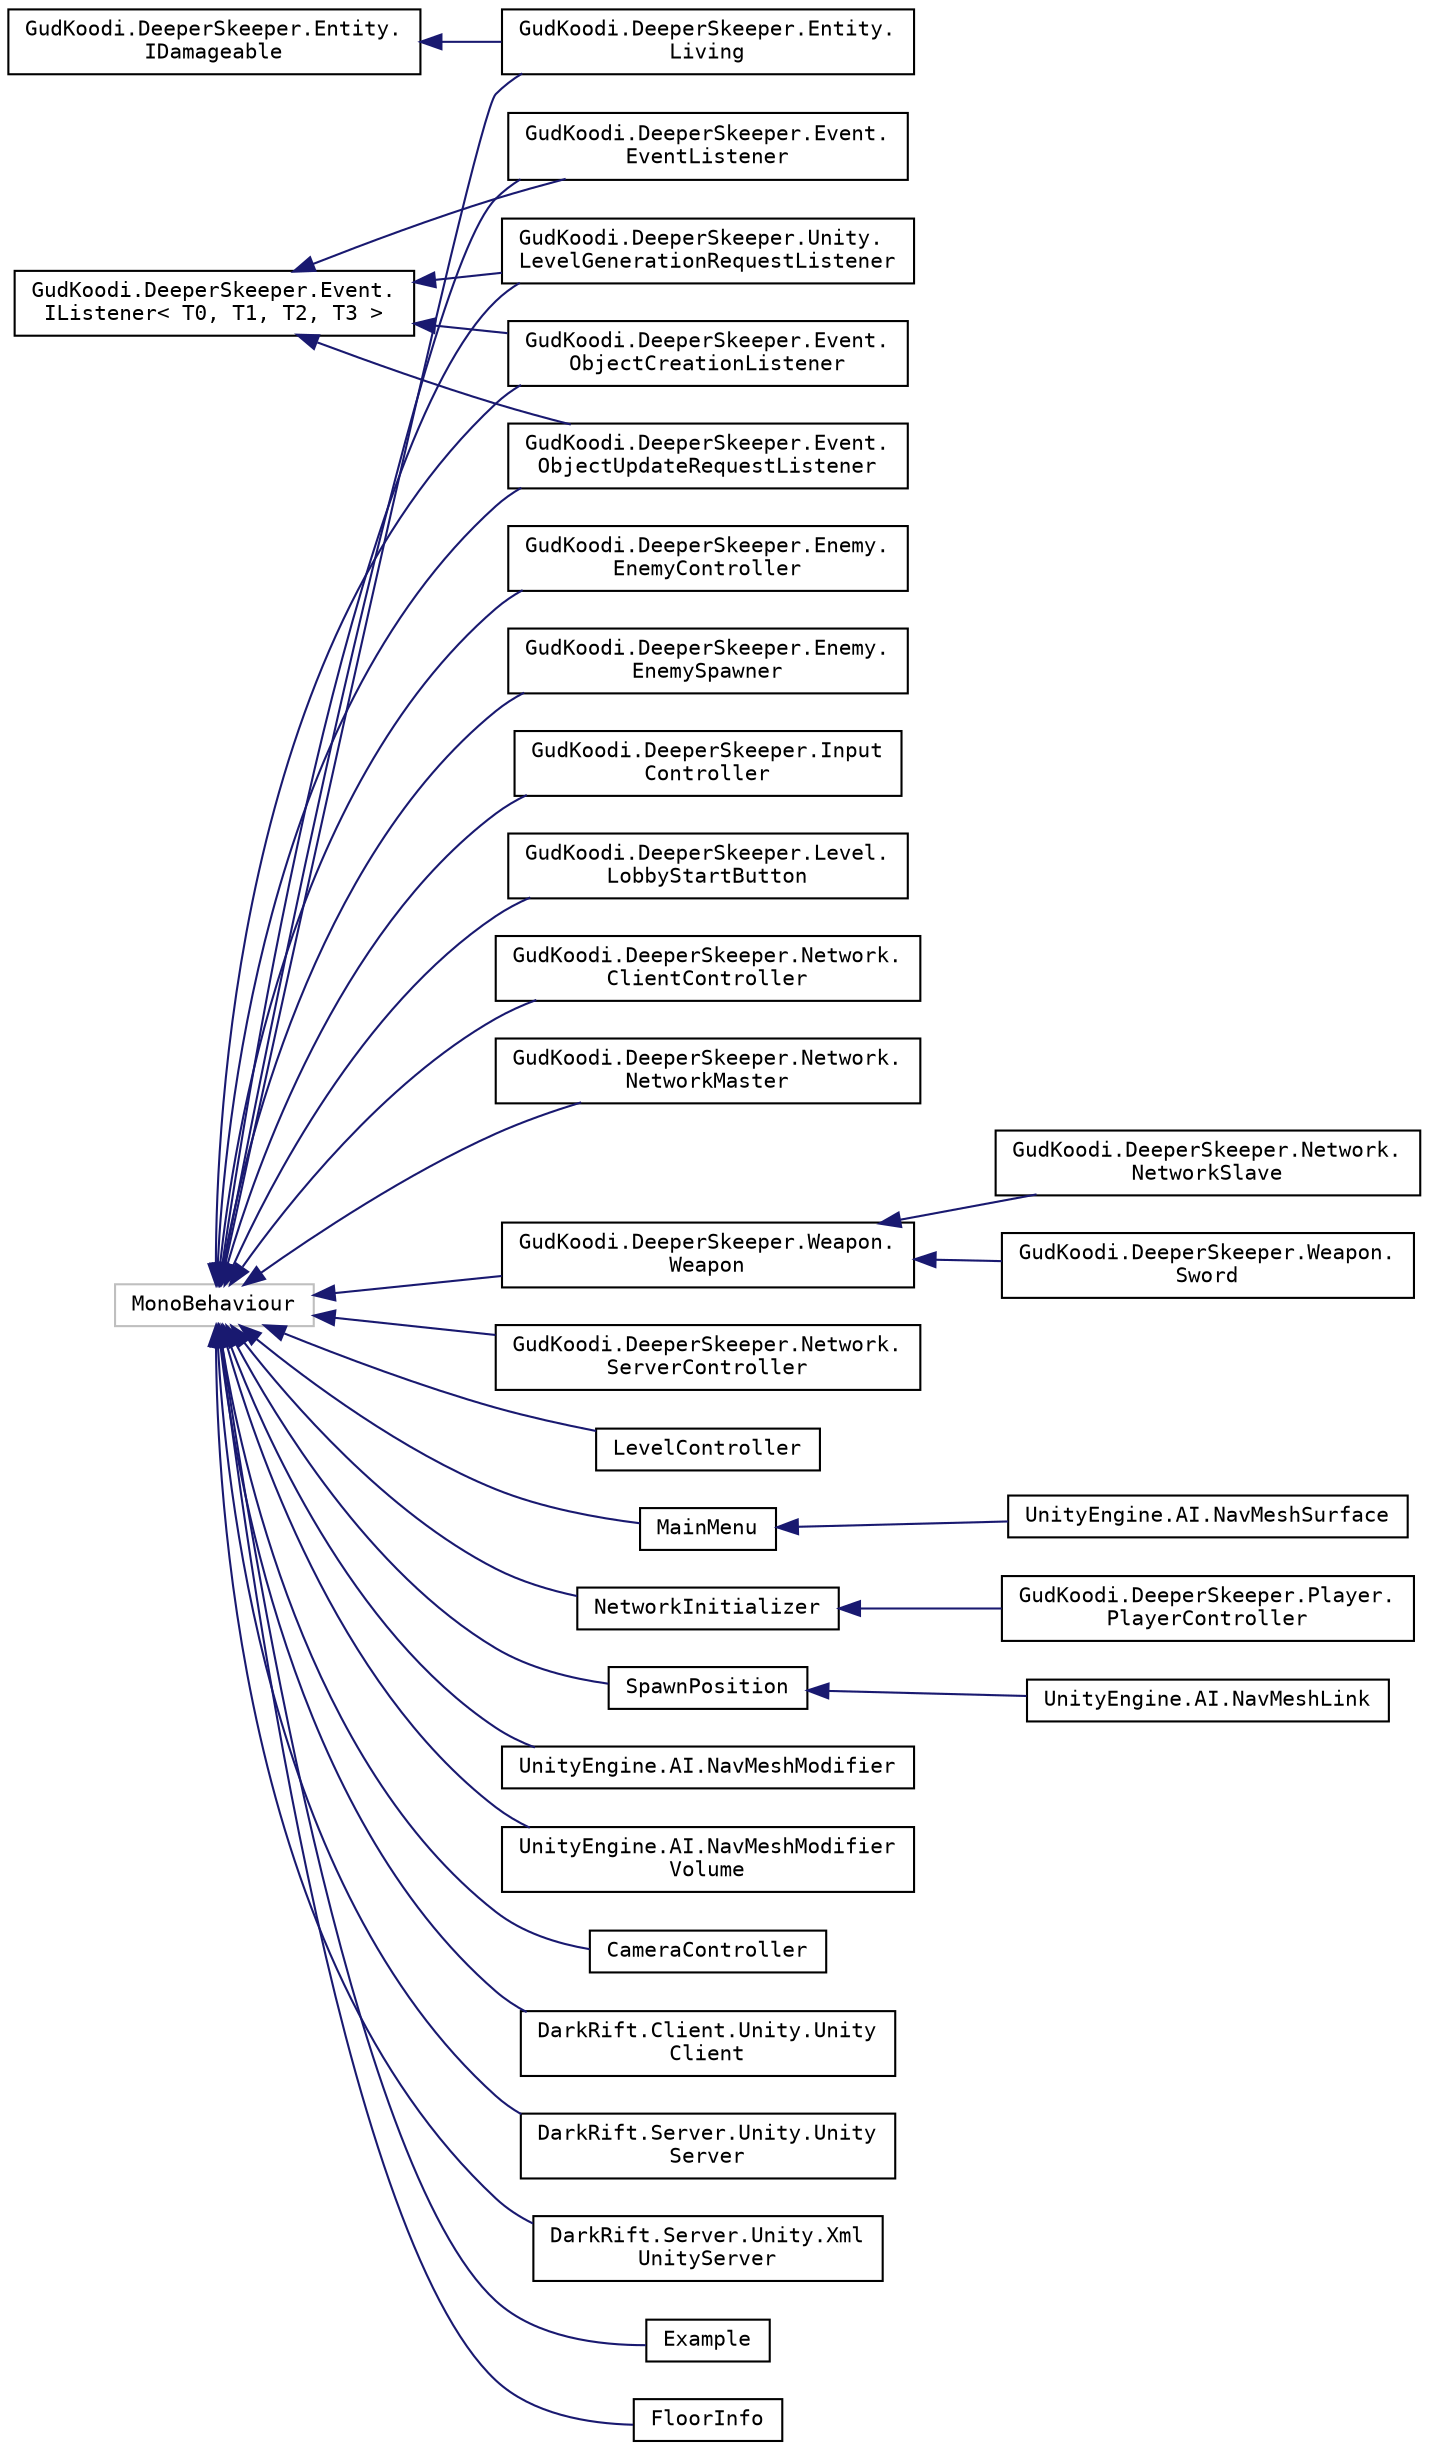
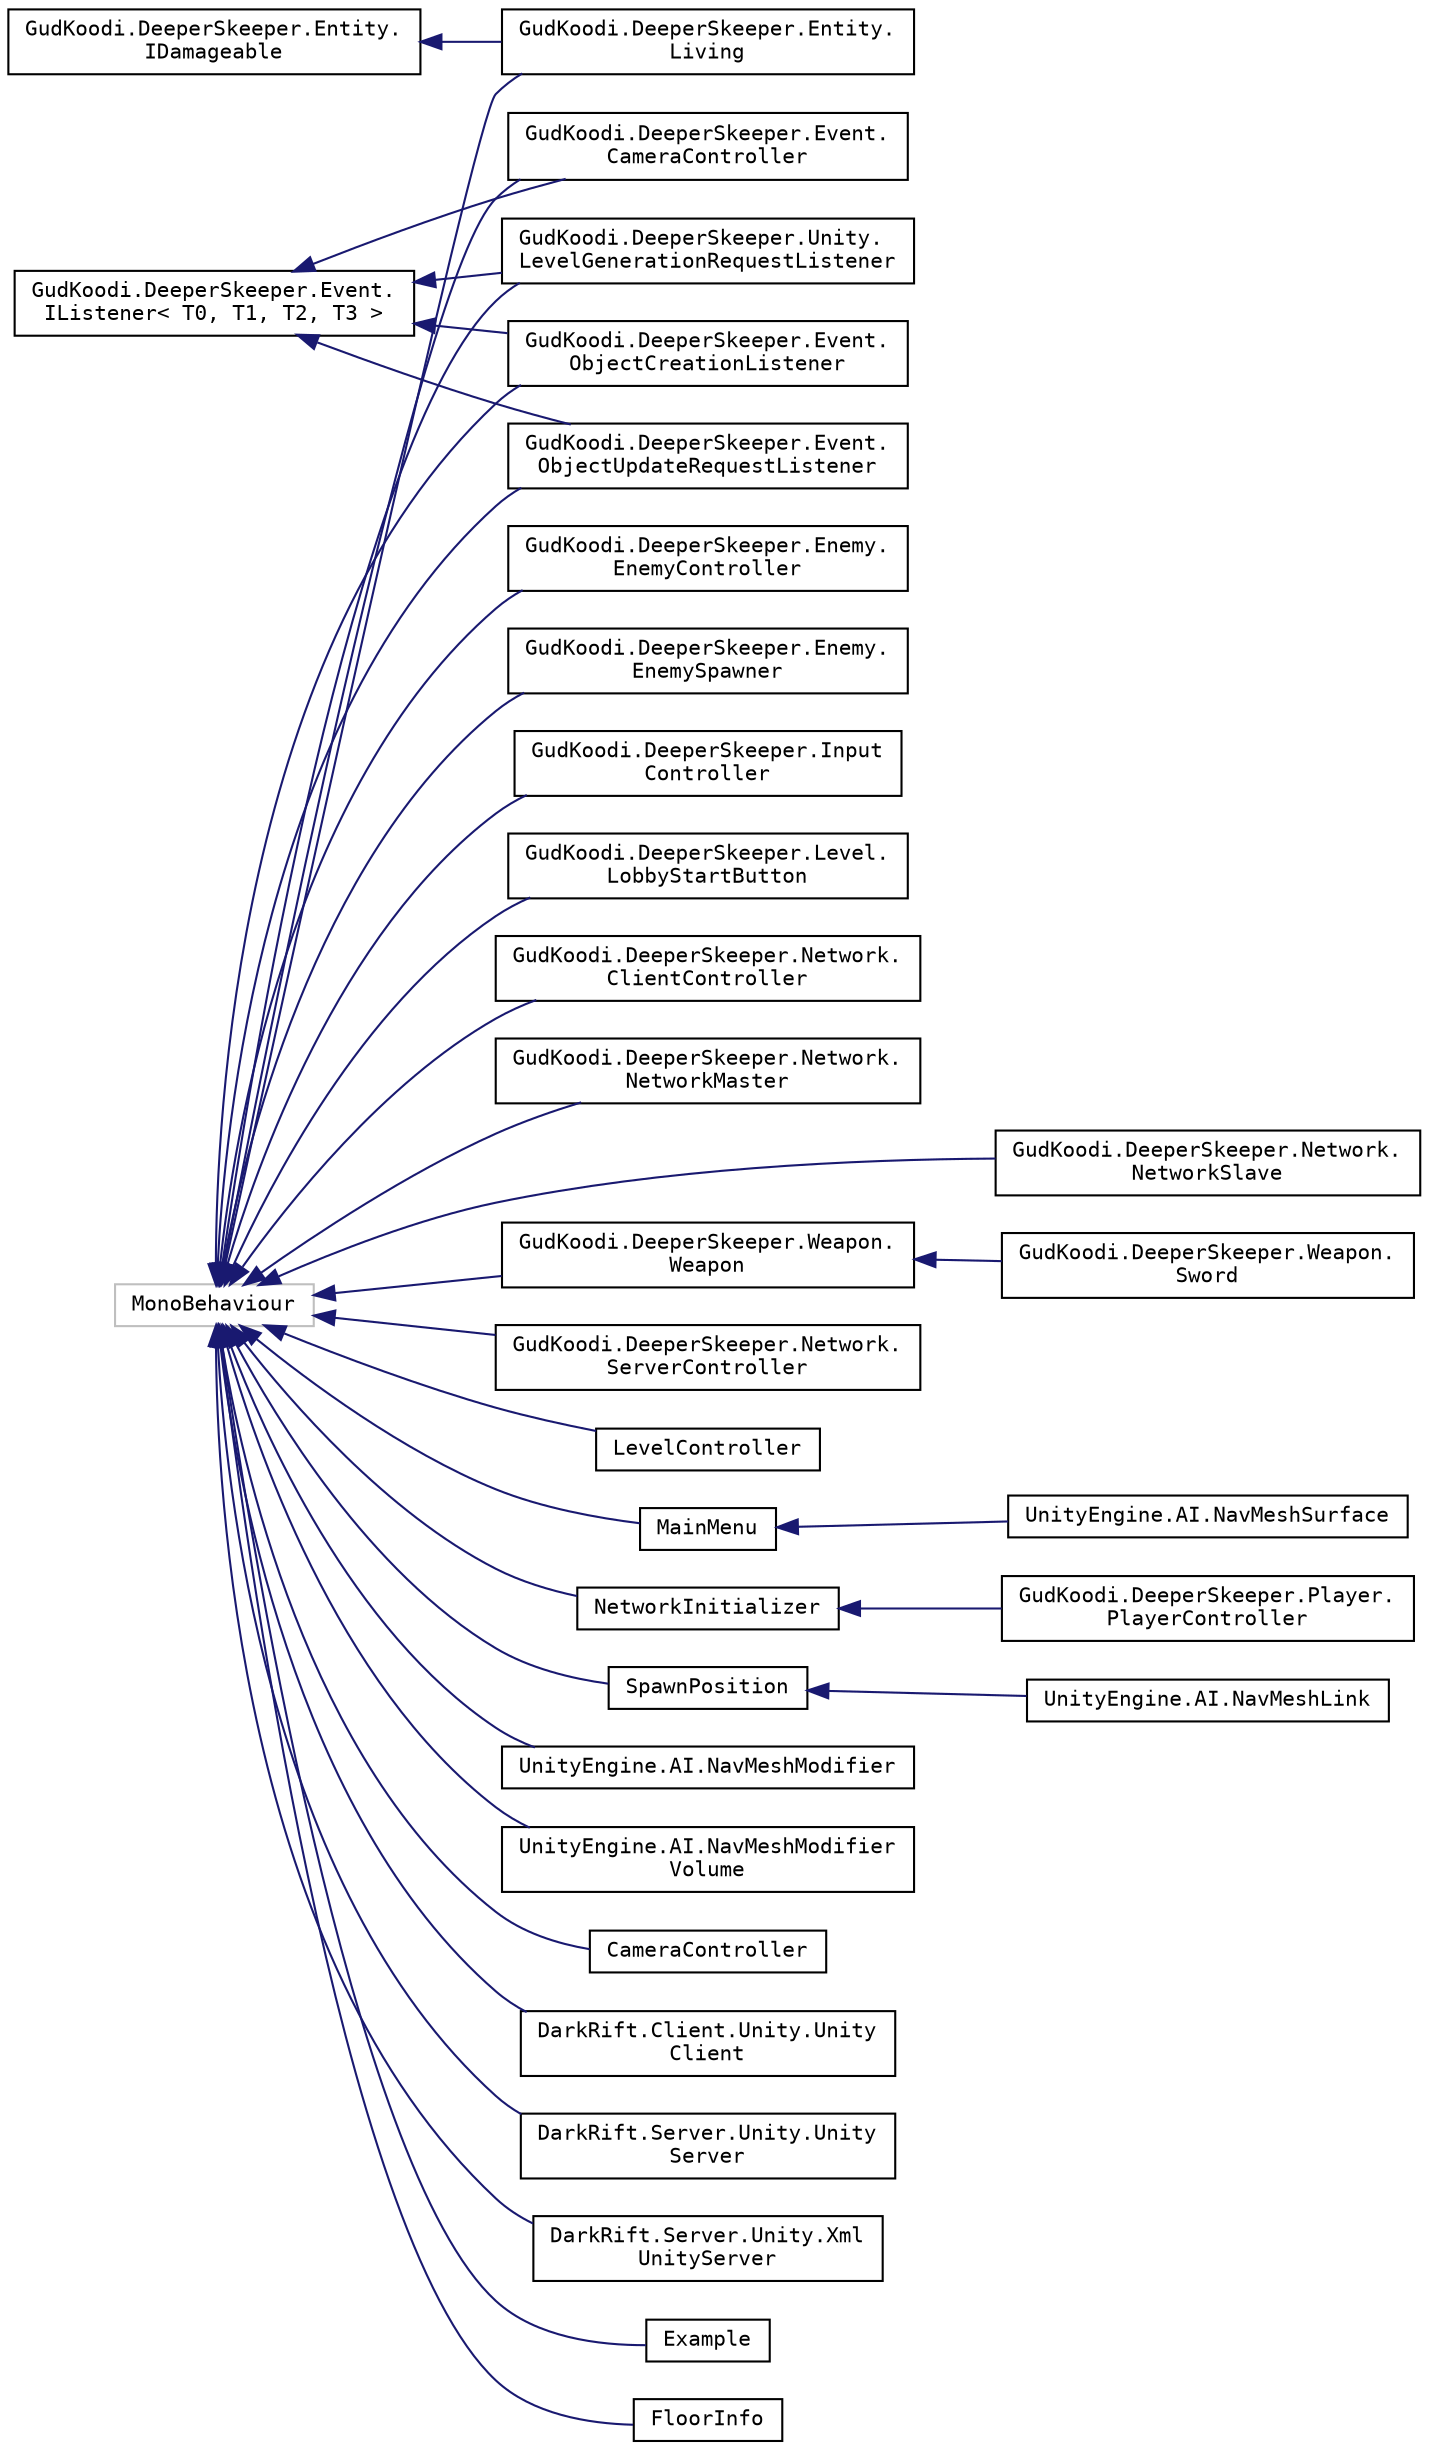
(708, 146) -> (708, 146)
(968, 1207) -> (630, 1181)
